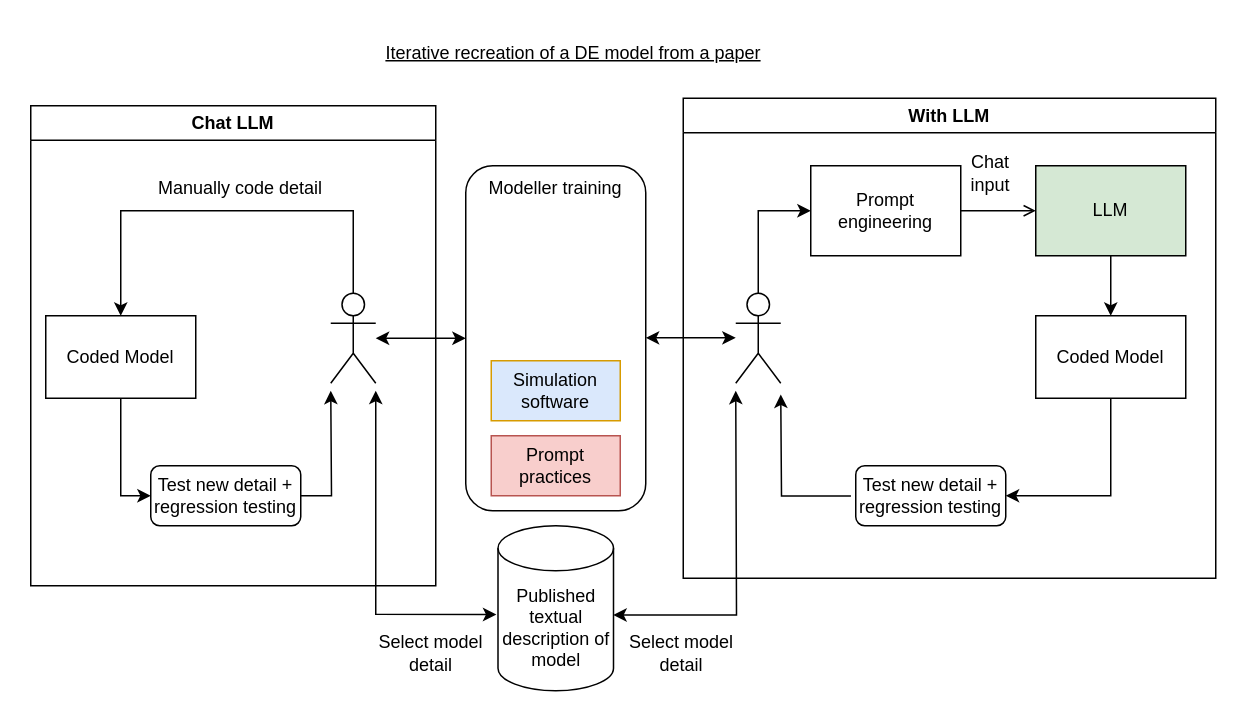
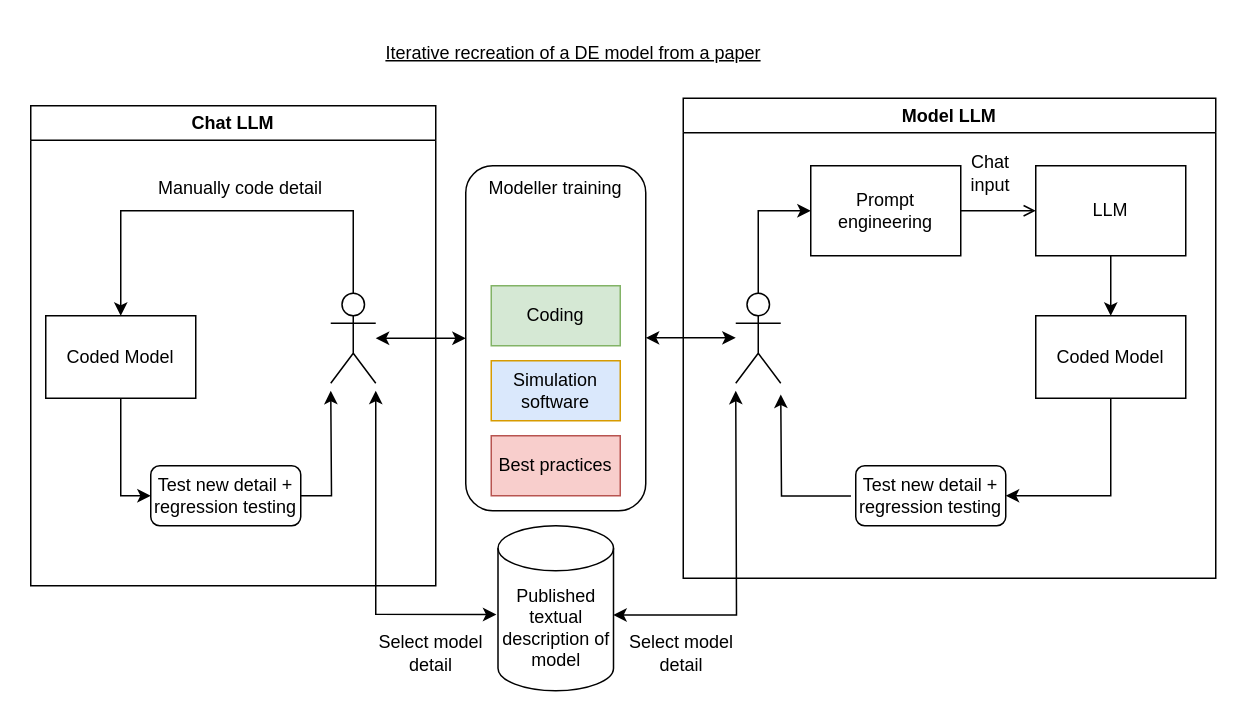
(950, 116) -> (950, 116)
(1111, 211) -> (1111, 211)
none -> (556, 316)
(556, 466) -> (556, 466)
